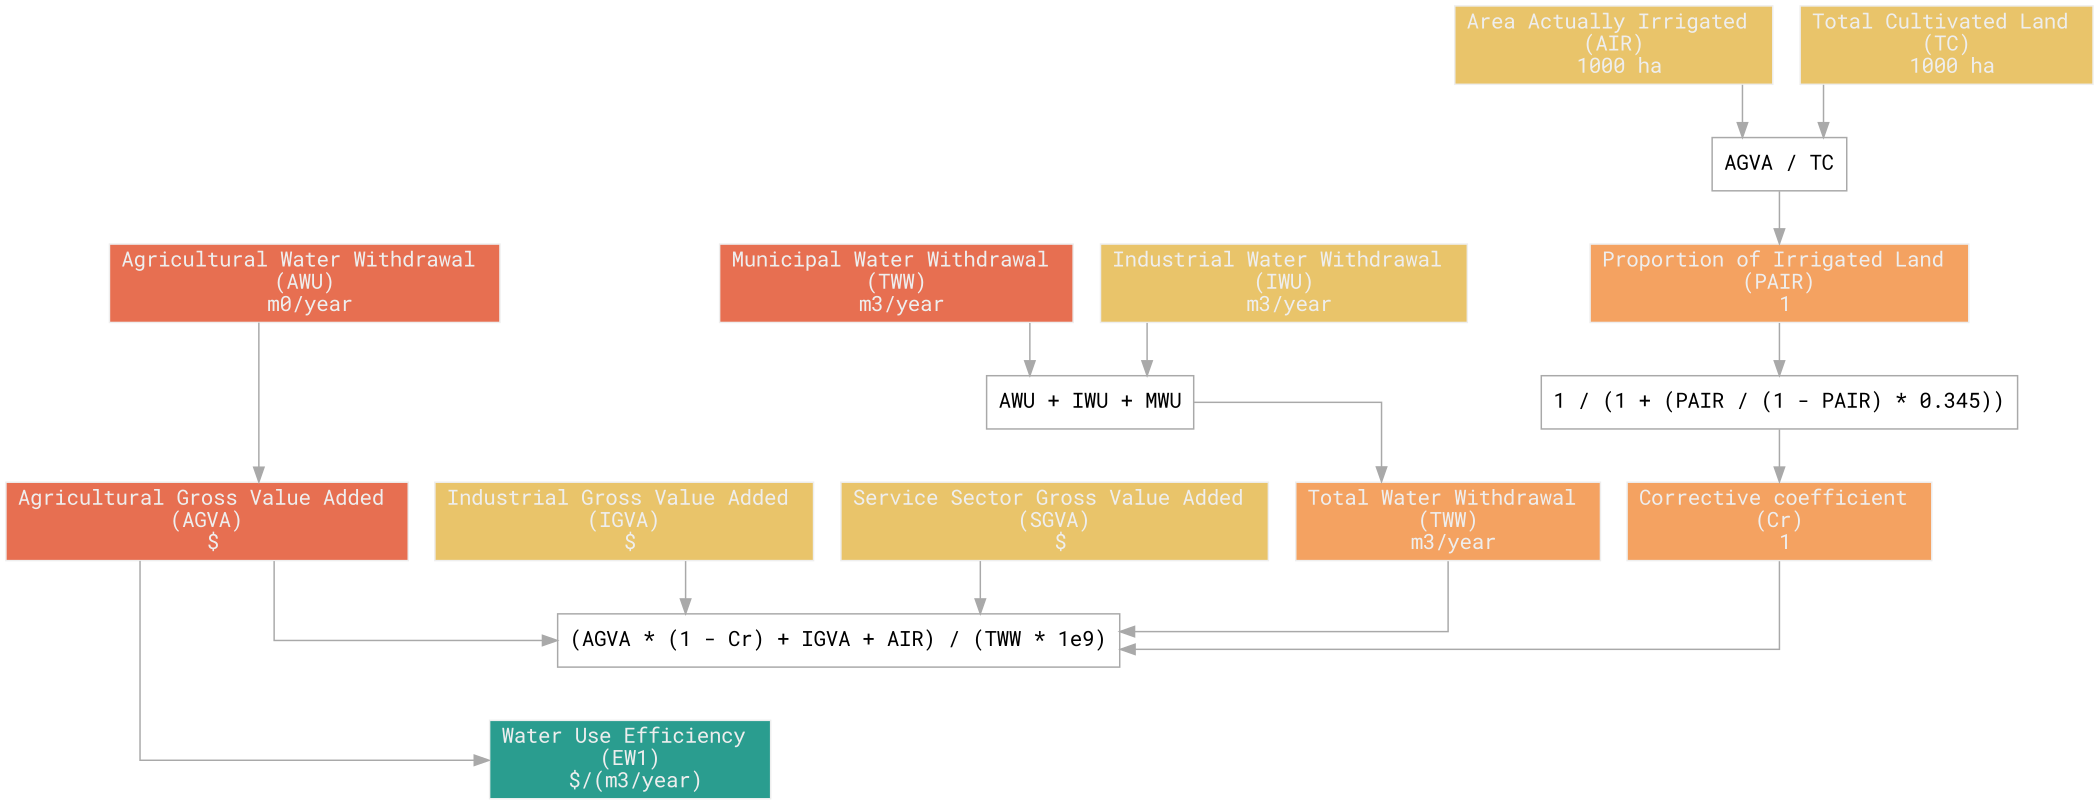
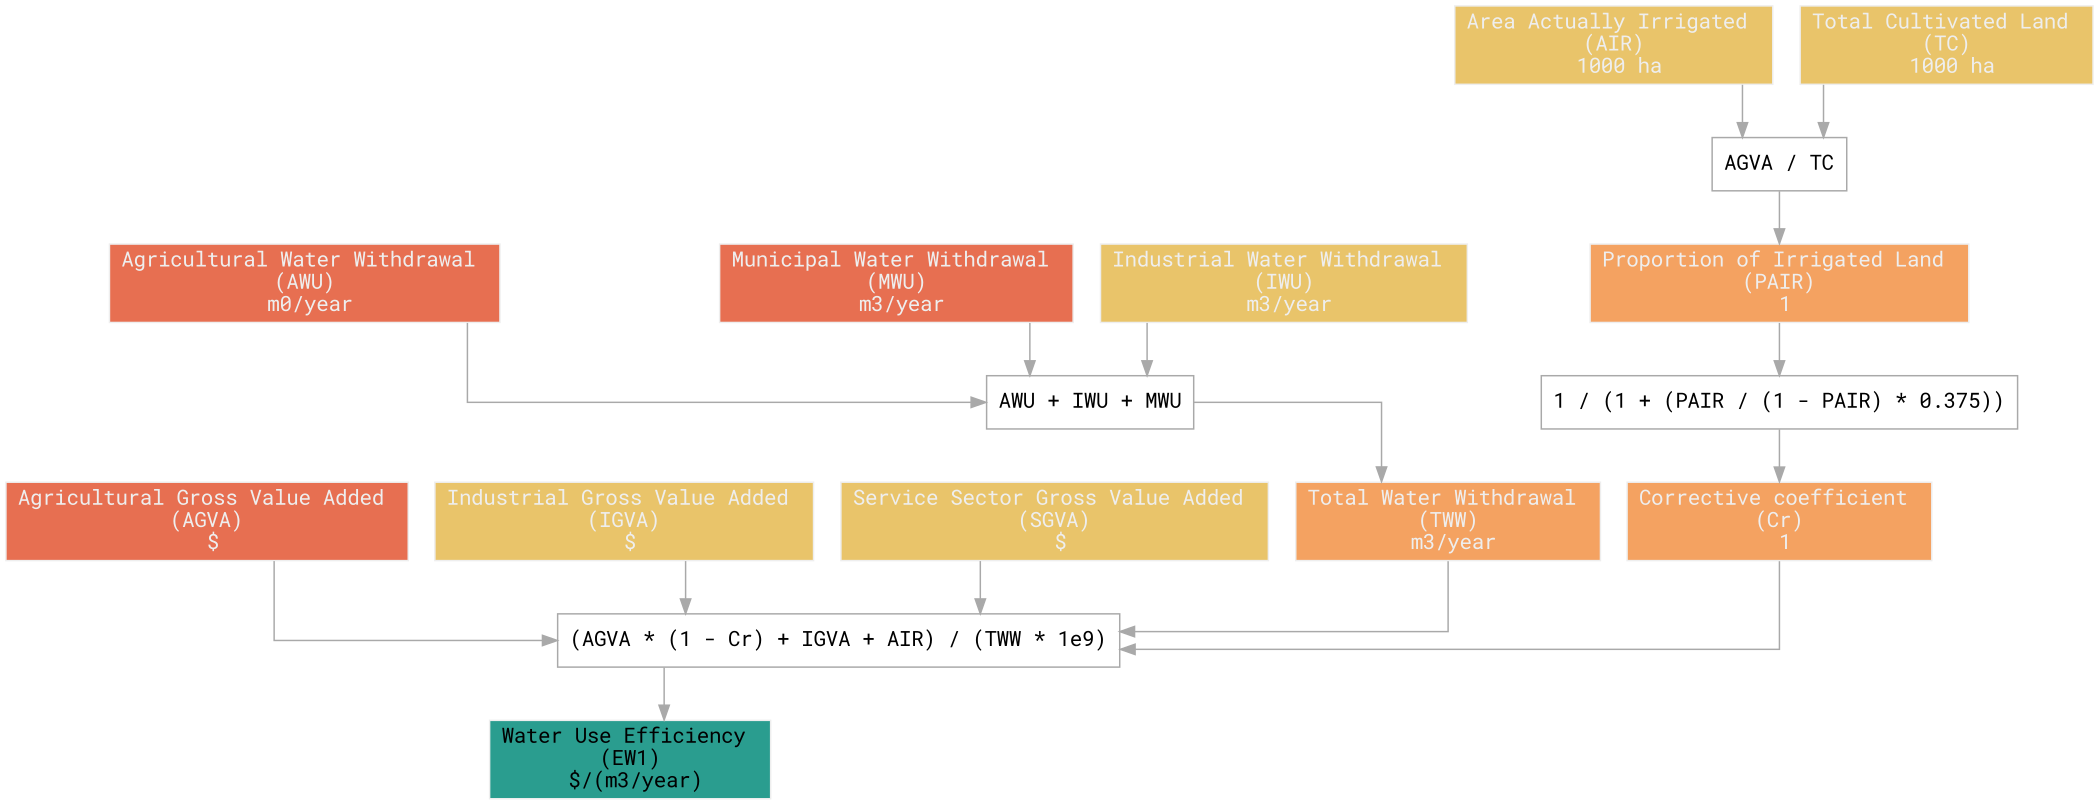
(896, 283) -> (896, 283)
(259, 395) -> (680, 402)
(1779, 402) -> (1779, 402)
(207, 760) -> (664, 686)
(630, 760) -> (630, 760)
